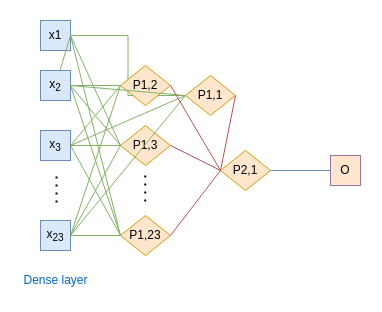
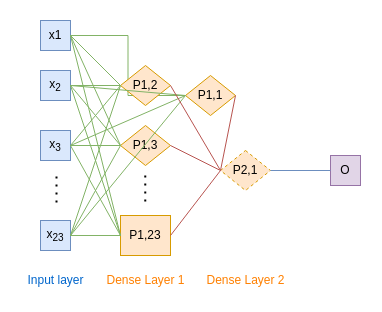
(65, 55) -> (96, 61)
(246, 171) -> (246, 171)
(346, 171) -> (346, 171)
(146, 236) -> (146, 236)
(56, 281) -> (56, 281)
none -> (146, 281)
none -> (246, 281)
